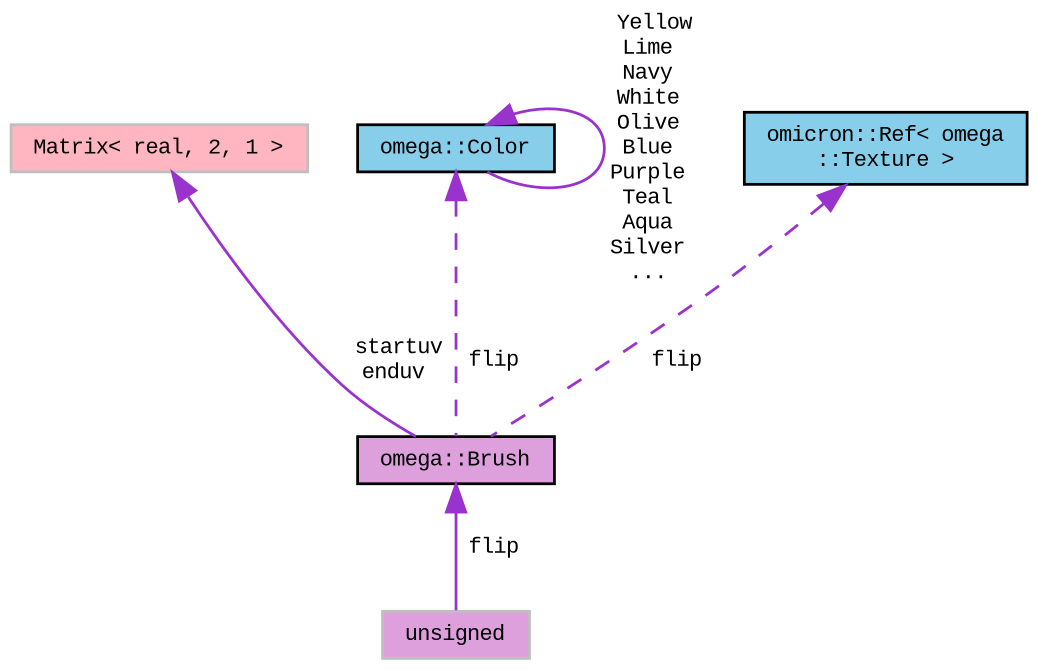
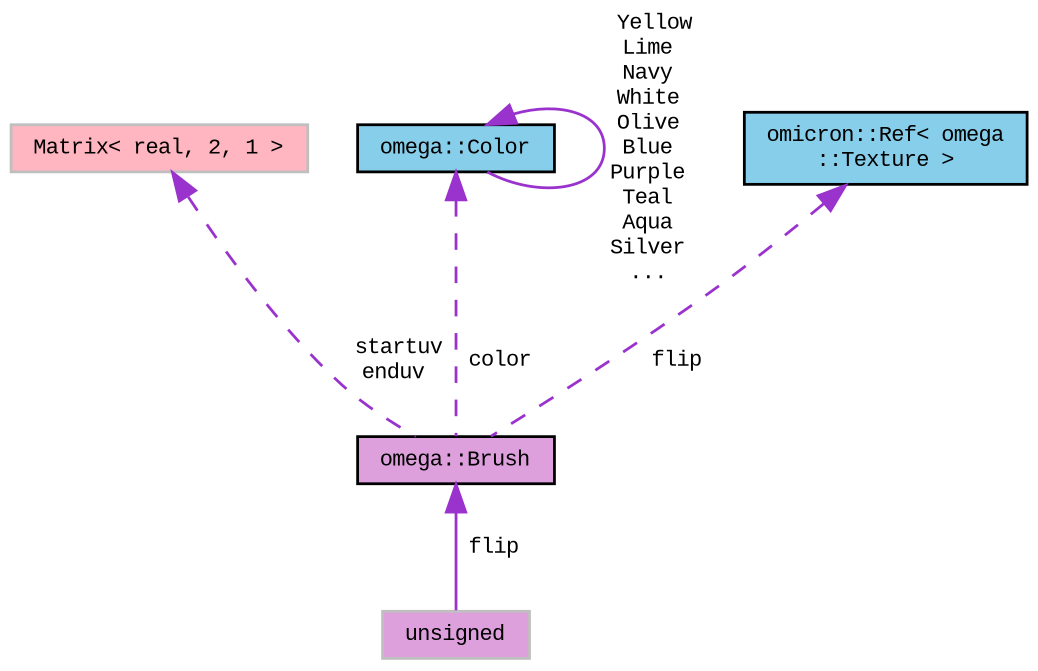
(289, 330) -> (289, 330)
(488, 360) -> (495, 360)
